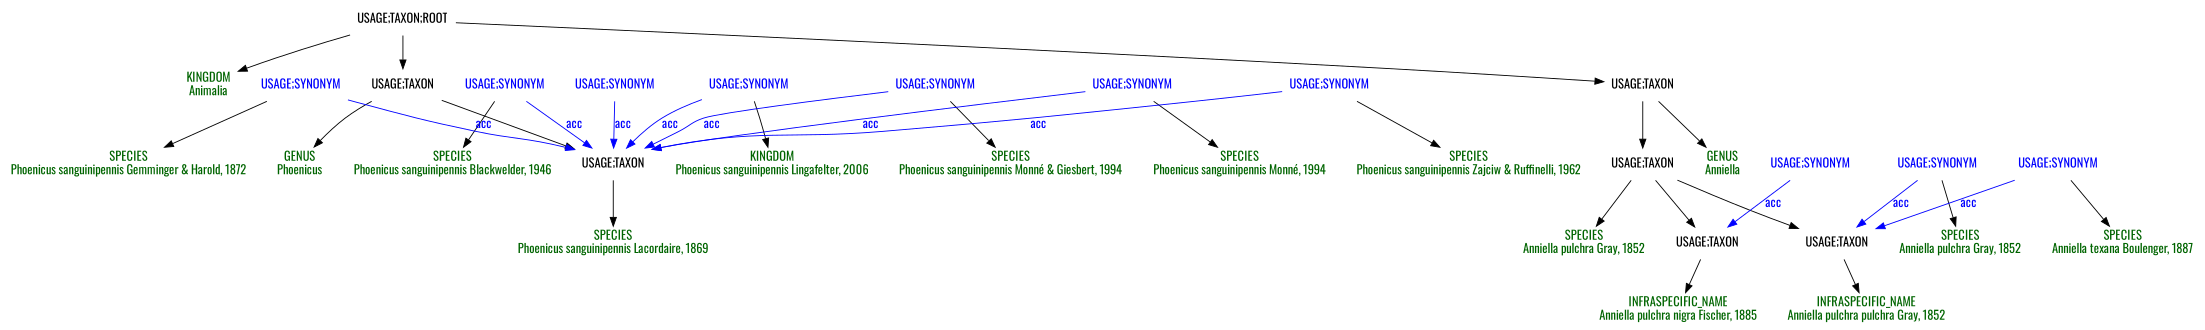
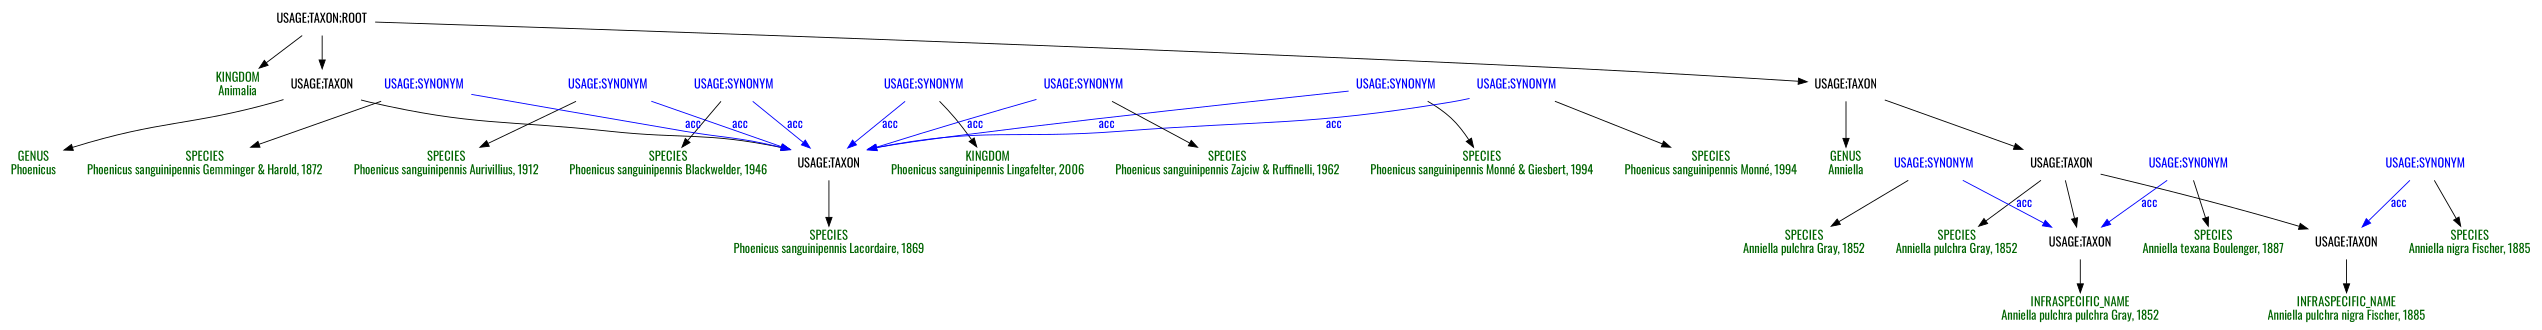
none -> (446, 164)
none -> (2470, 243)
